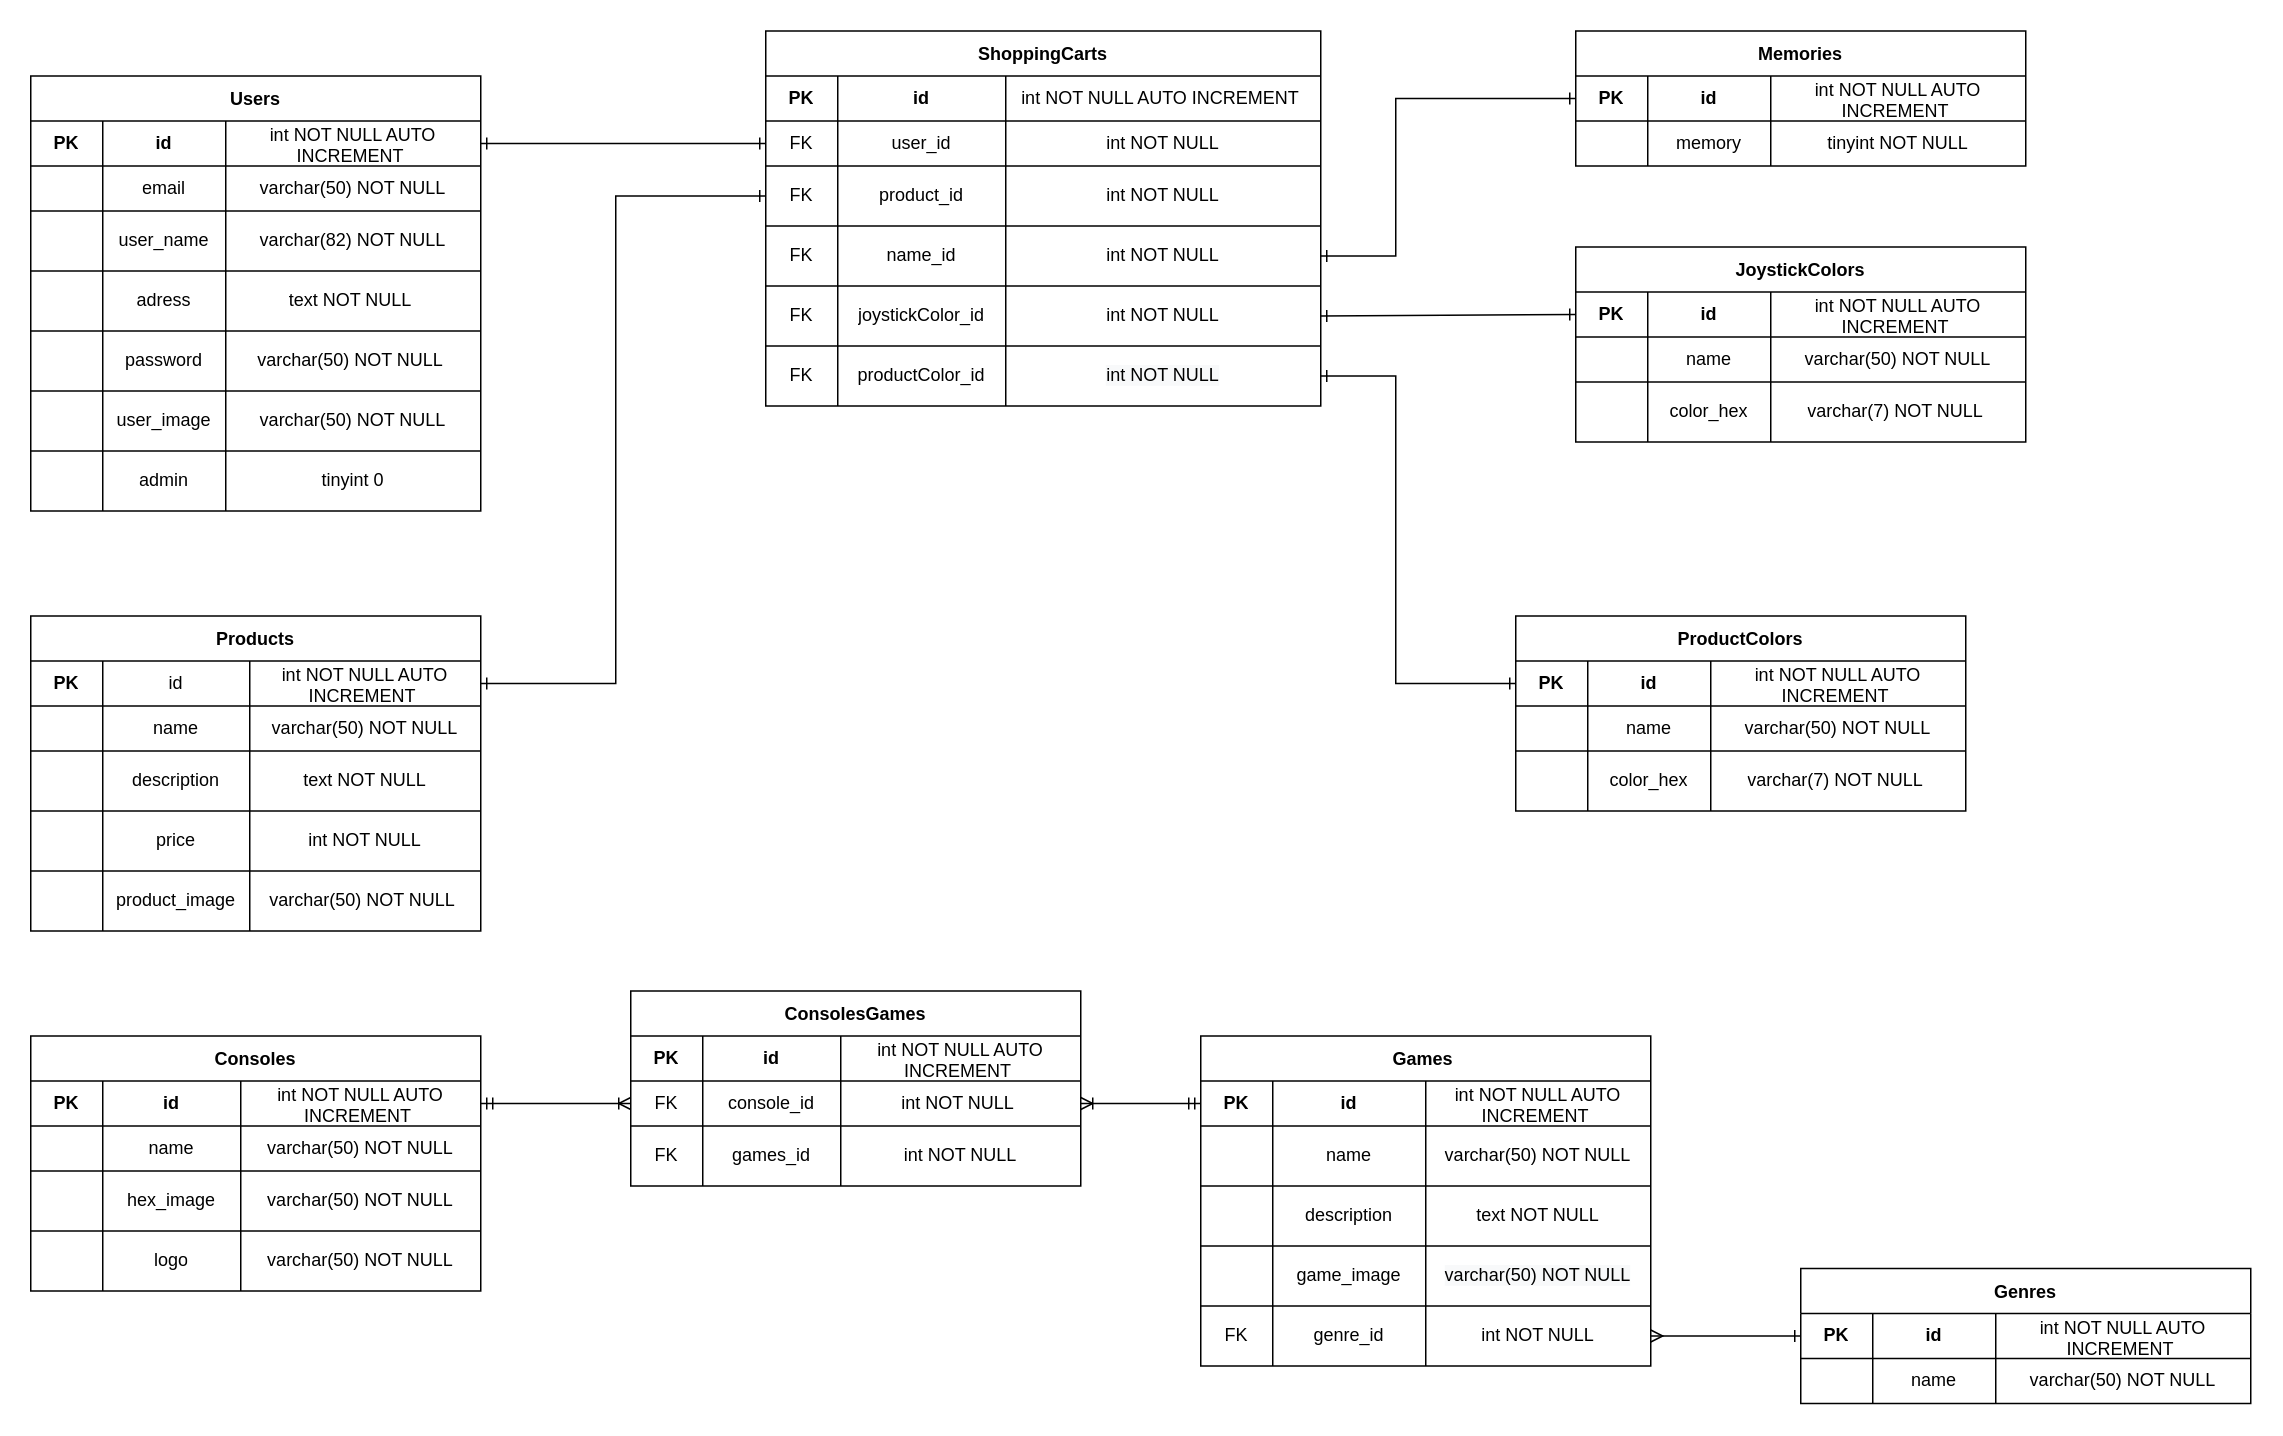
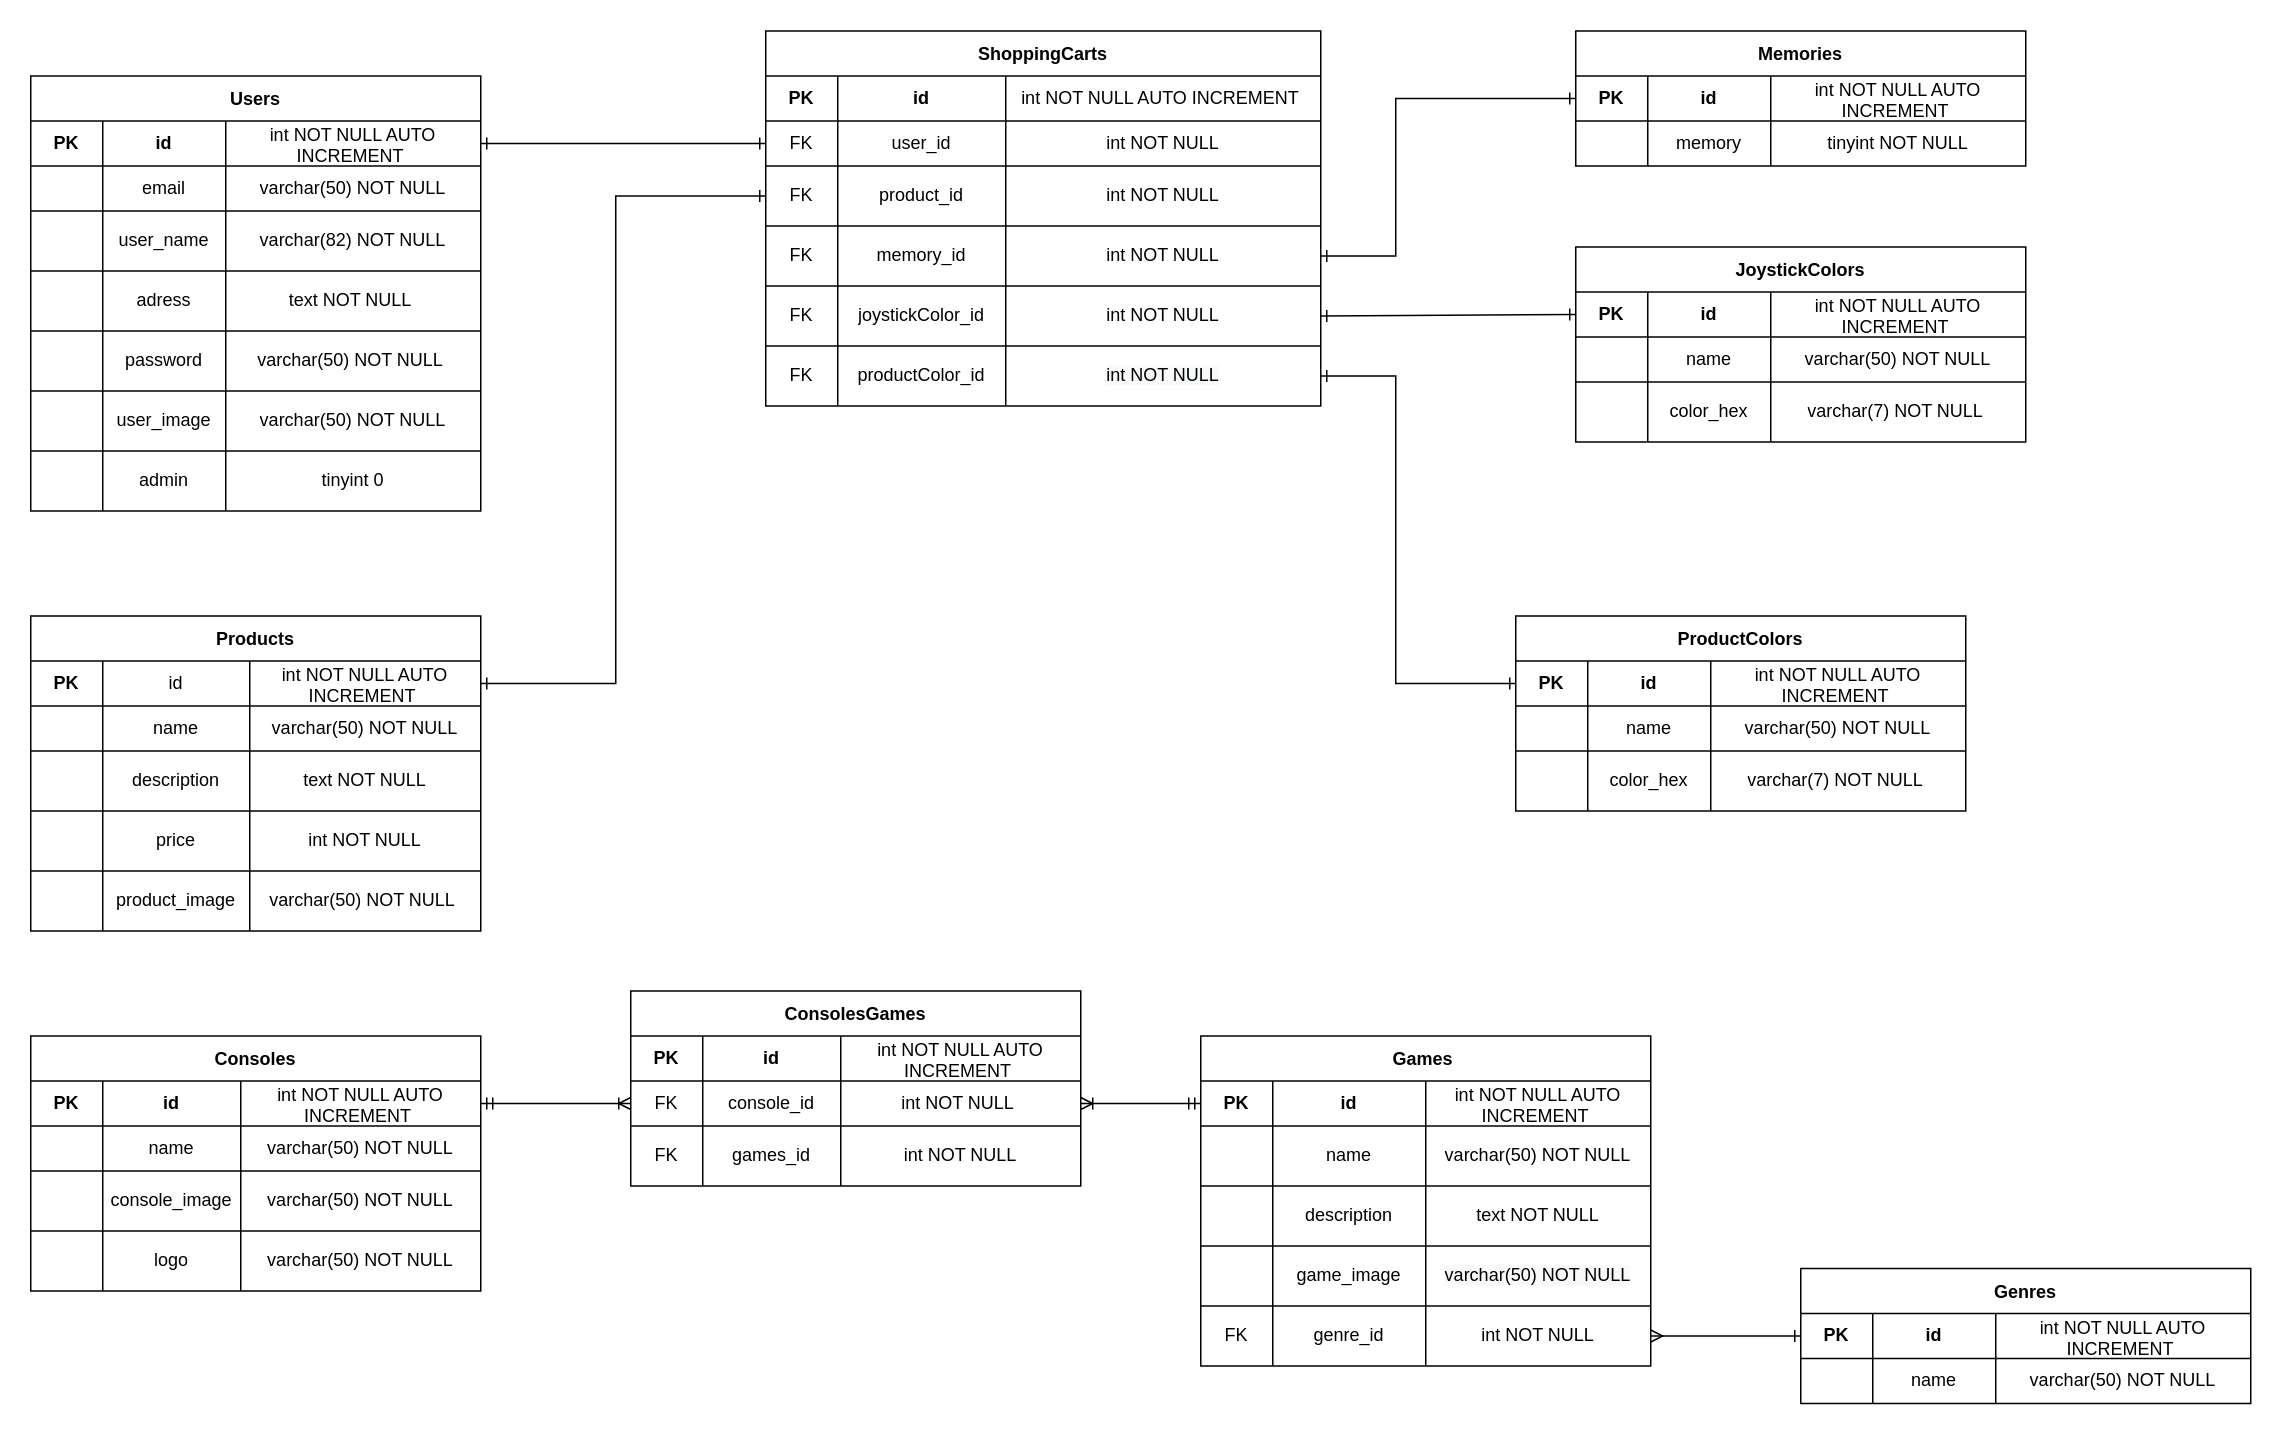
(922, 256) -> (922, 256)
(172, 1201) -> (172, 1201)
